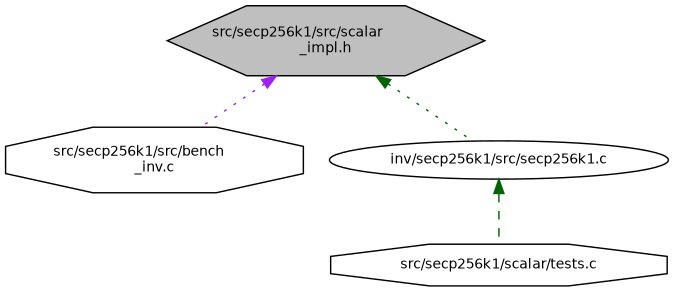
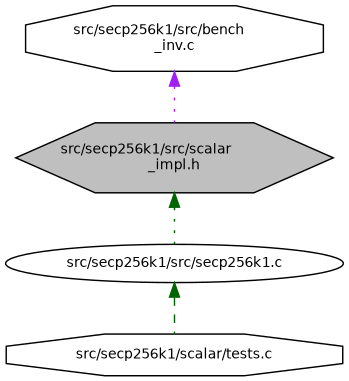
(233, 105) -> (174, 104)
(499, 160) -> (174, 263)
